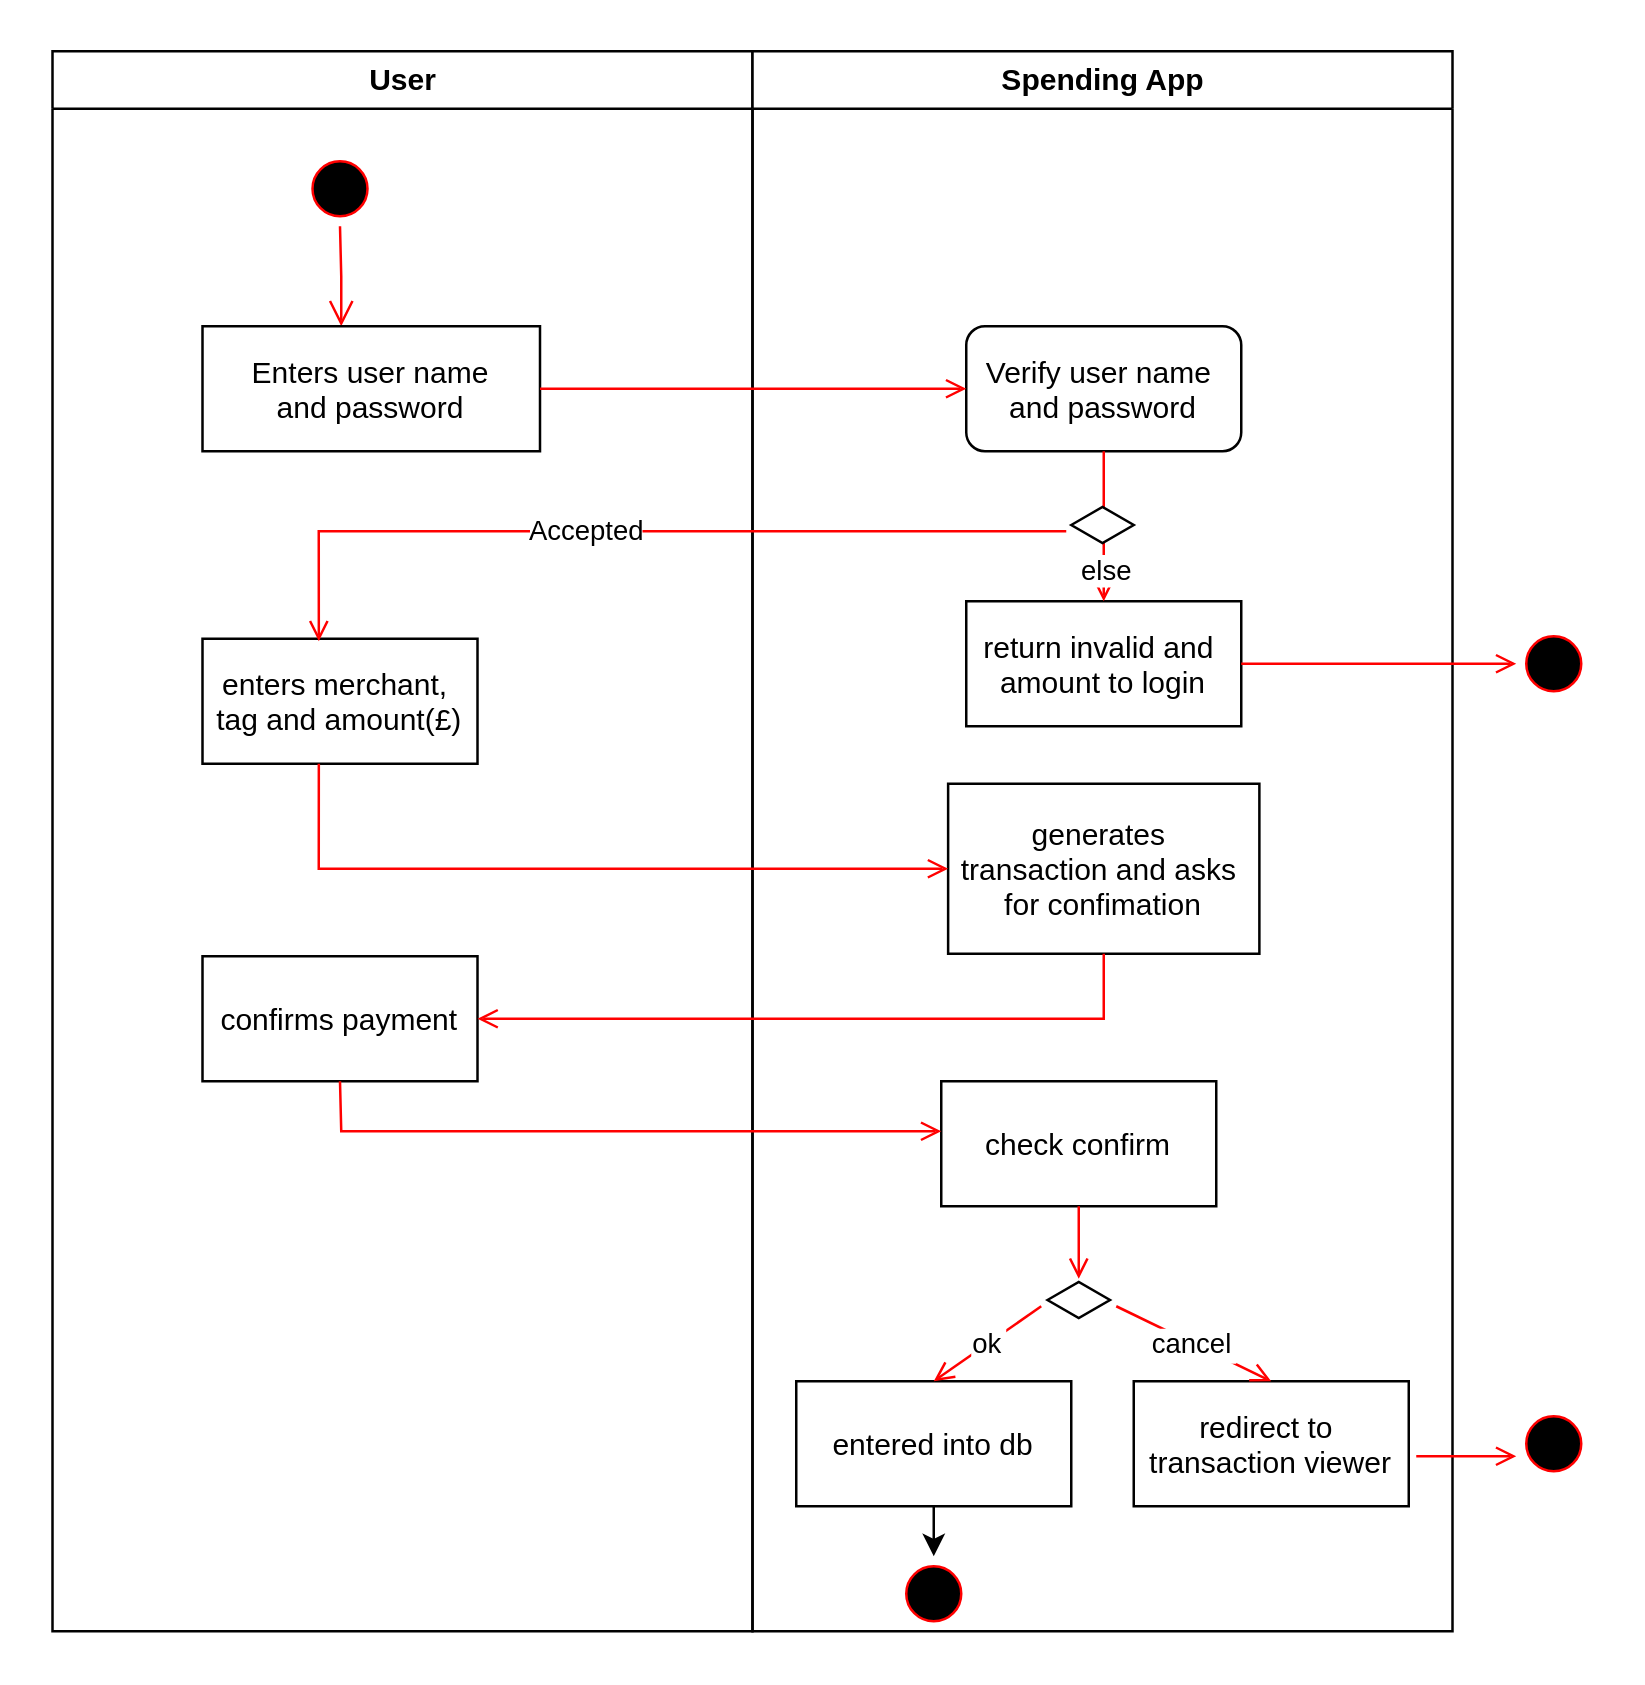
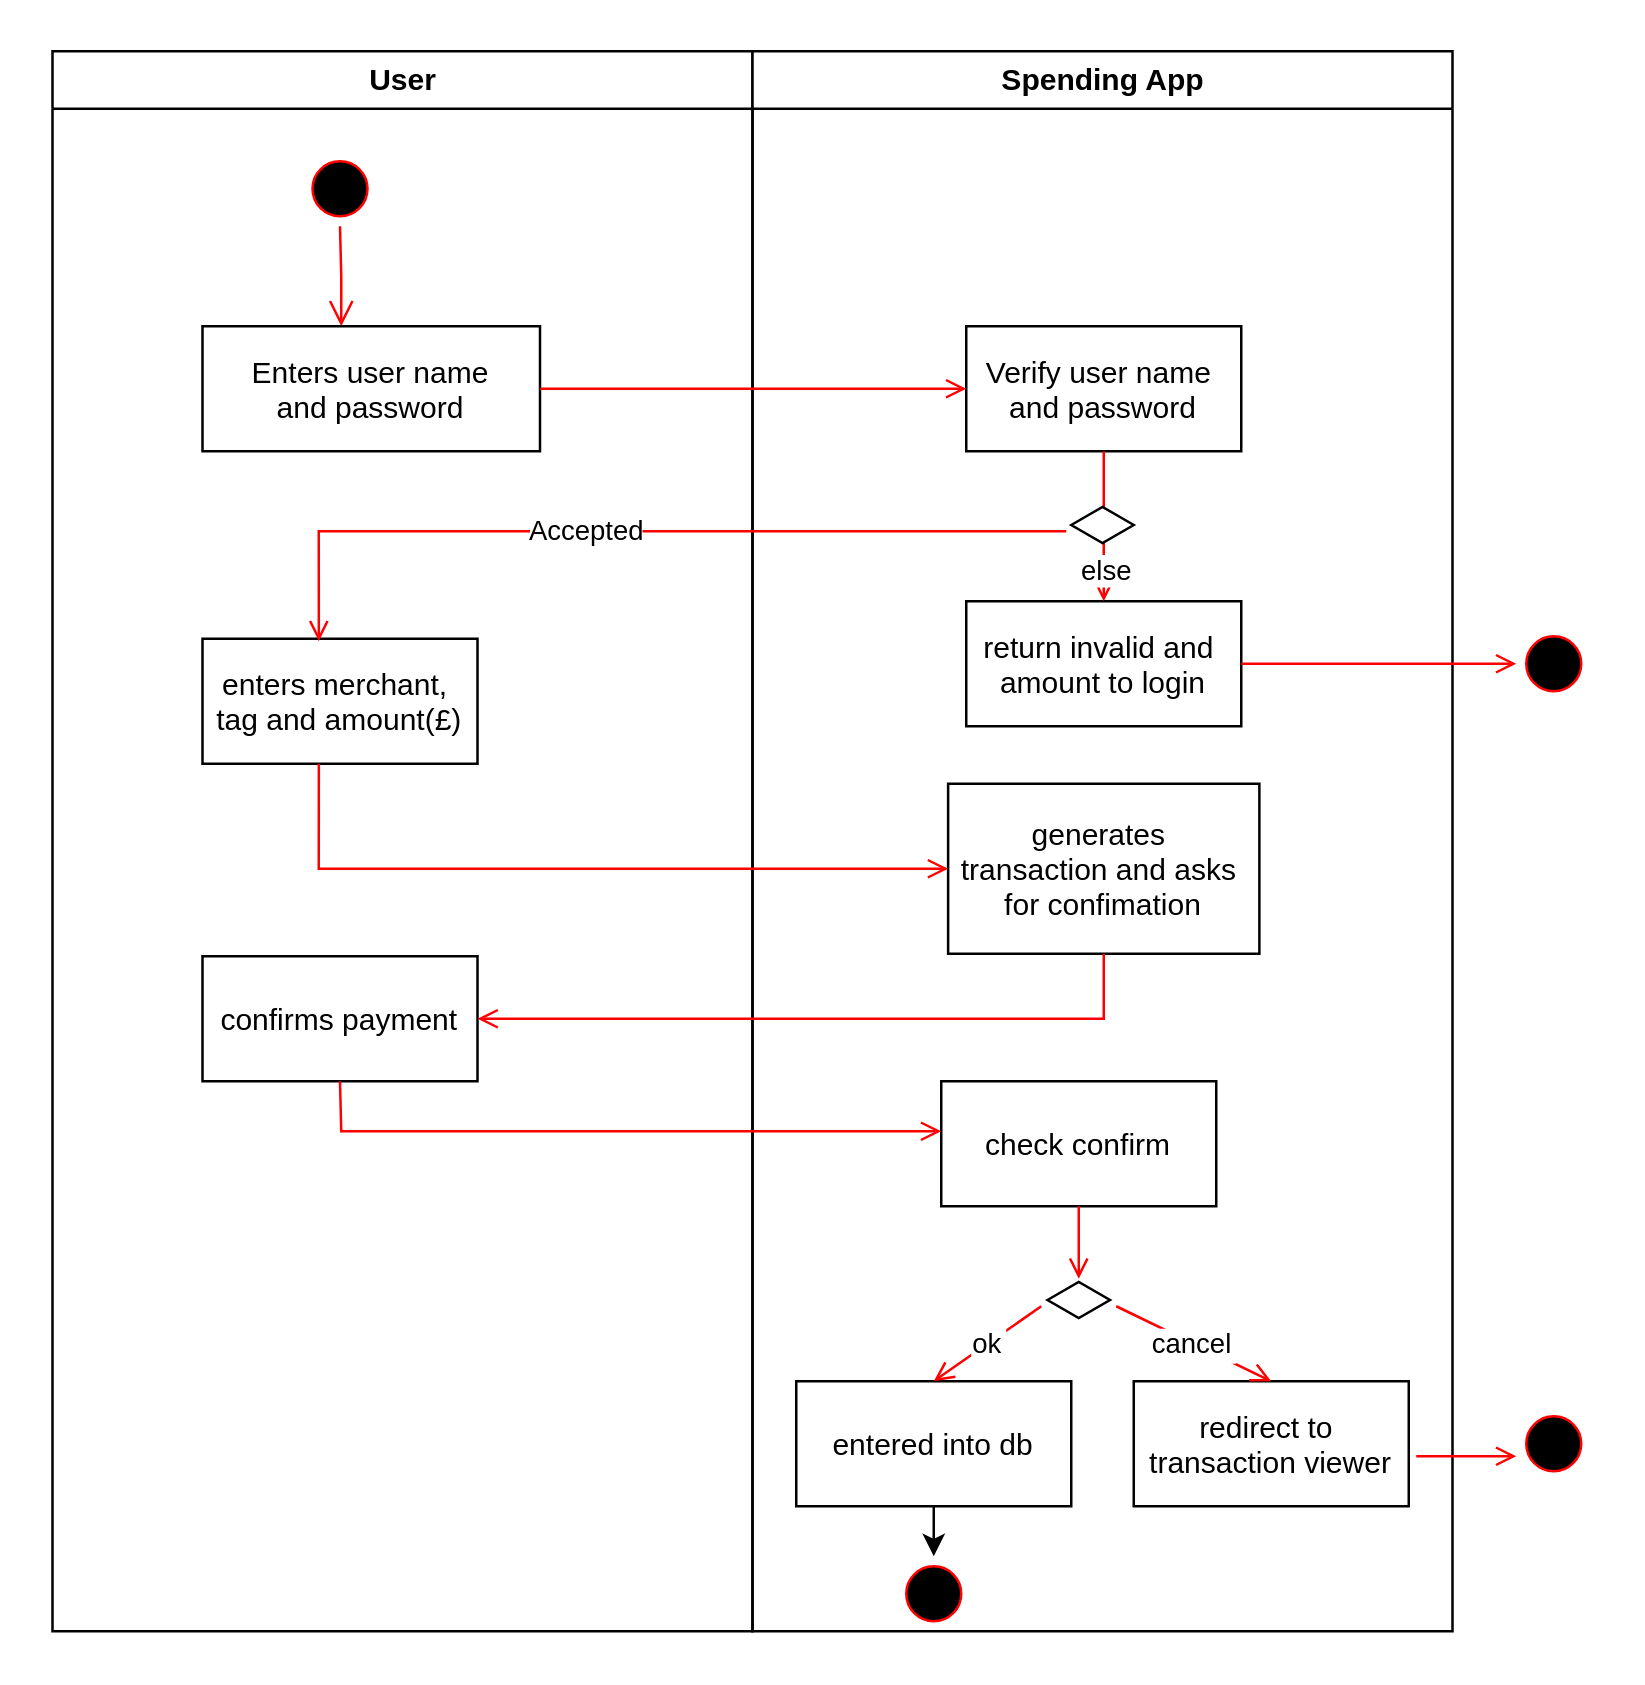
(1104, 389) -> (1104, 389)
